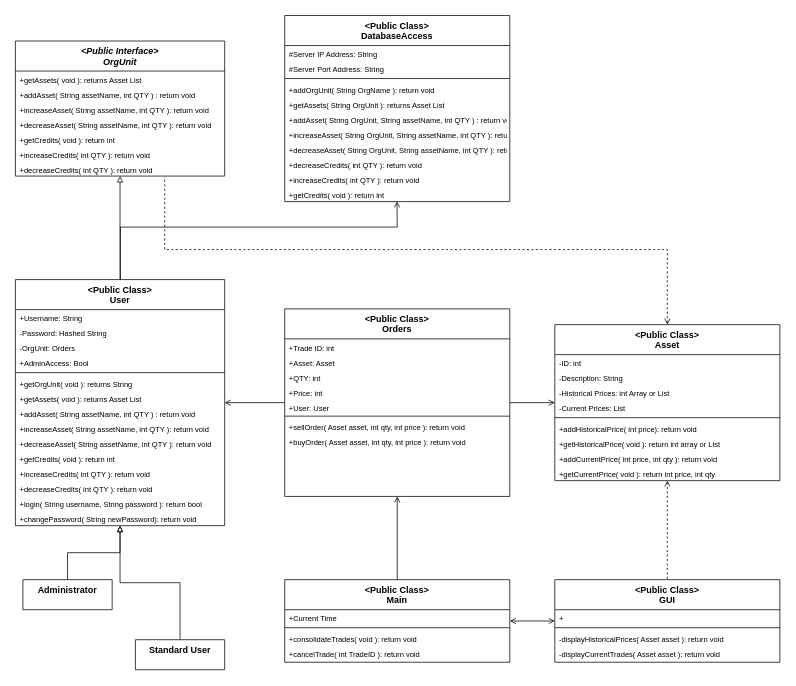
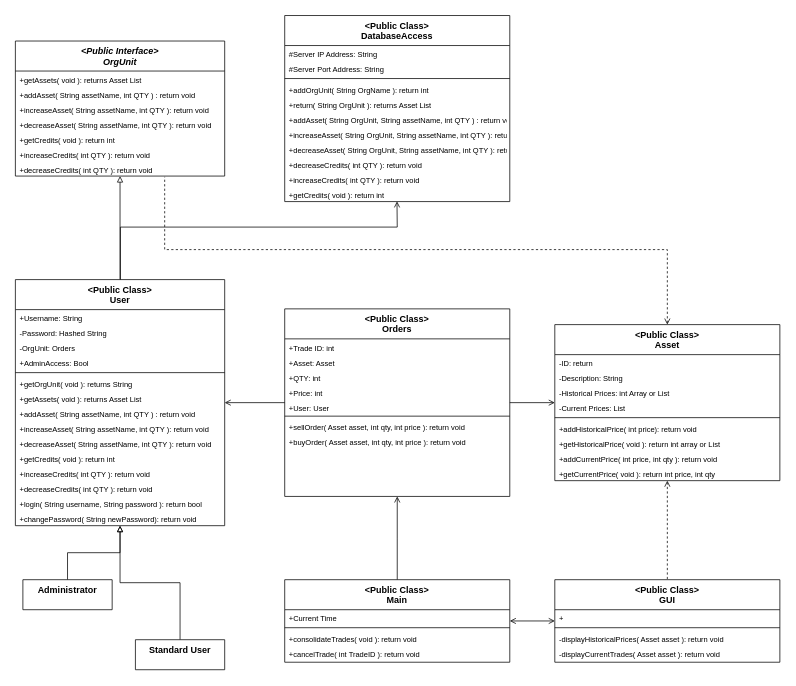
(368, 91) -> (366, 91)
(380, 106) -> (374, 106)
(573, 364) -> (580, 364)
